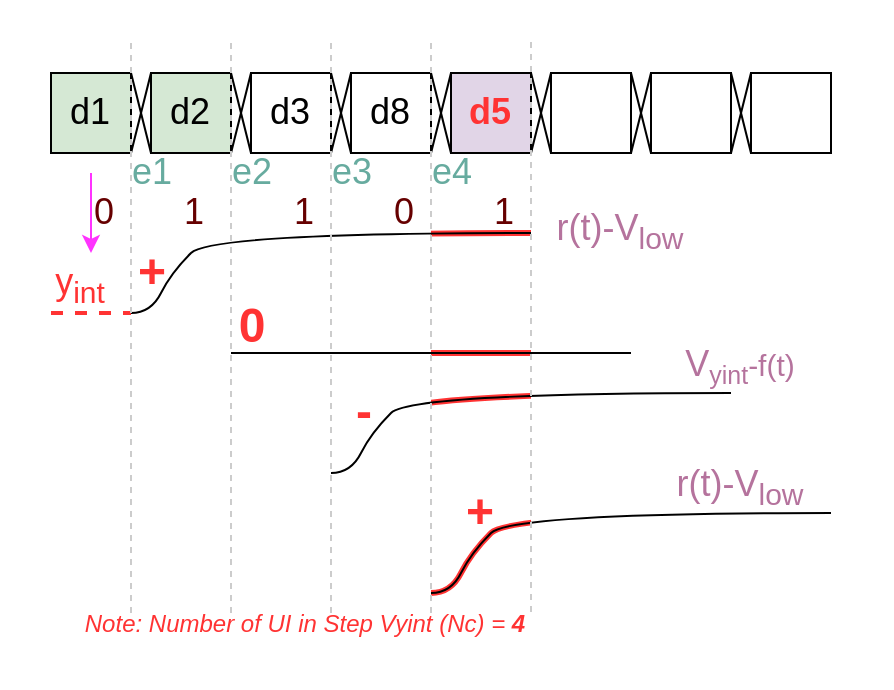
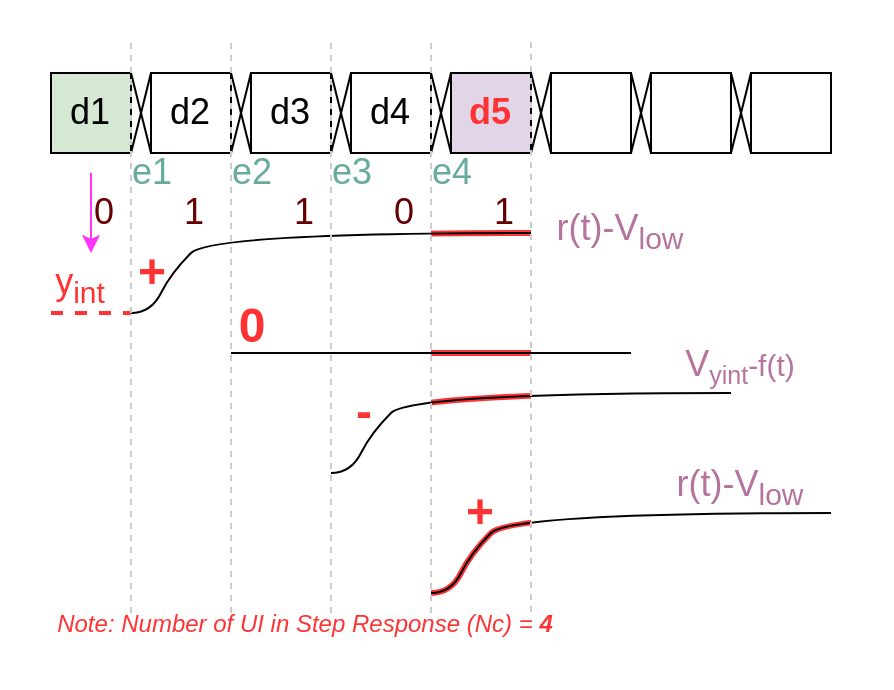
(191, 113) -> (191, 113)
(391, 113) -> (391, 113)
(306, 617) -> (306, 617)
